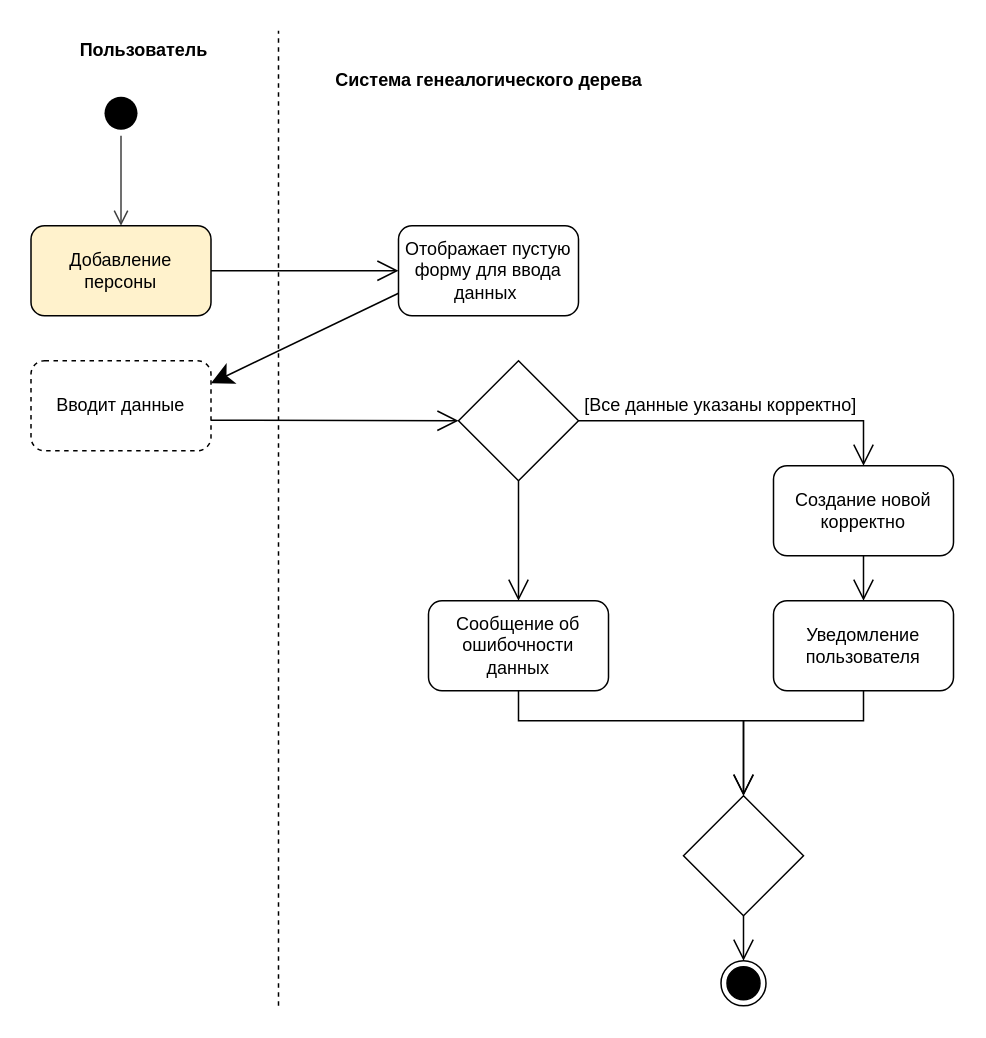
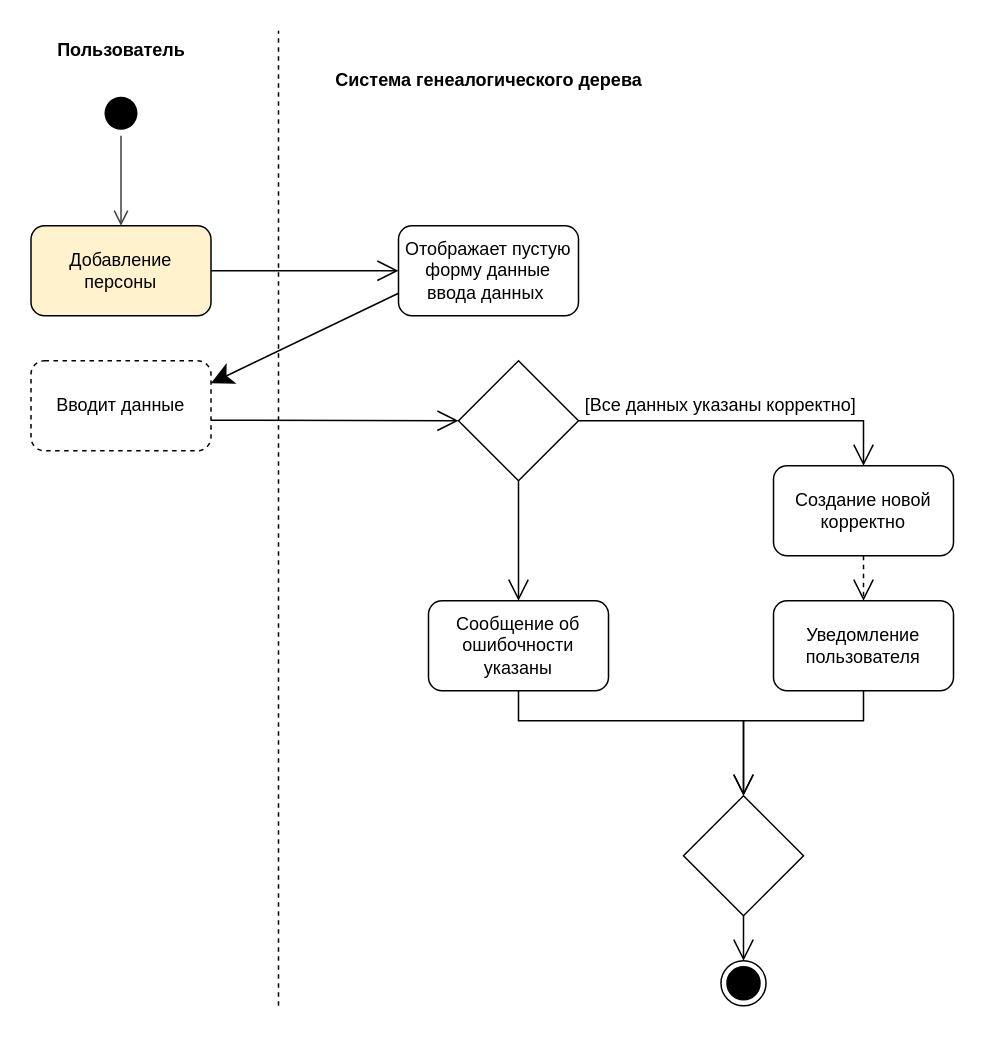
(143, 50) -> (121, 50)
(488, 271) -> (488, 271)
(721, 406) -> (721, 406)
(863, 577) -> (863, 577)
(518, 646) -> (518, 646)
